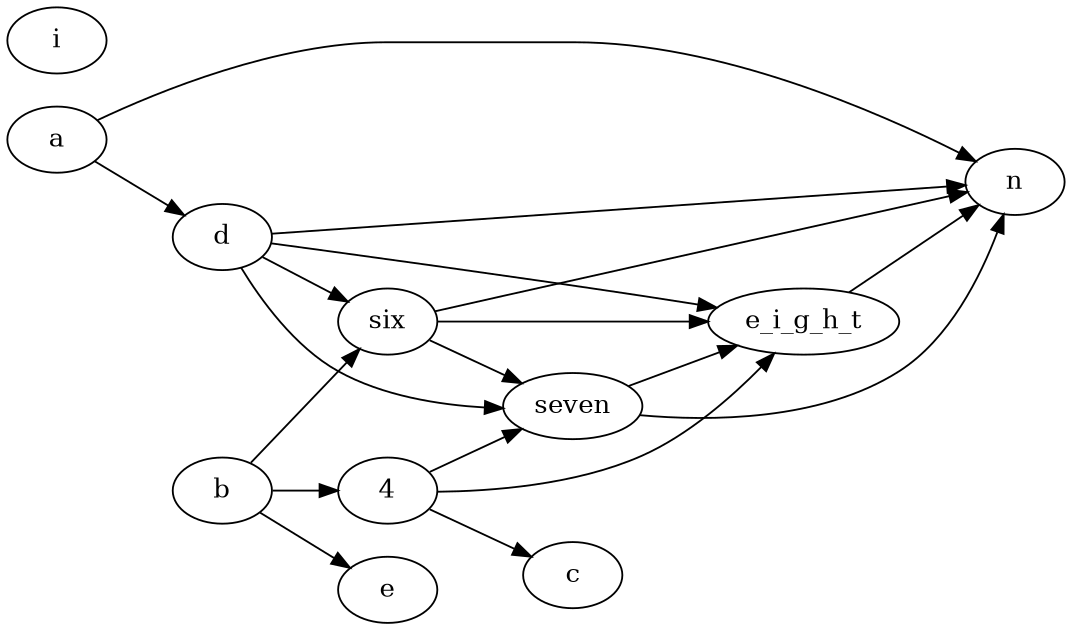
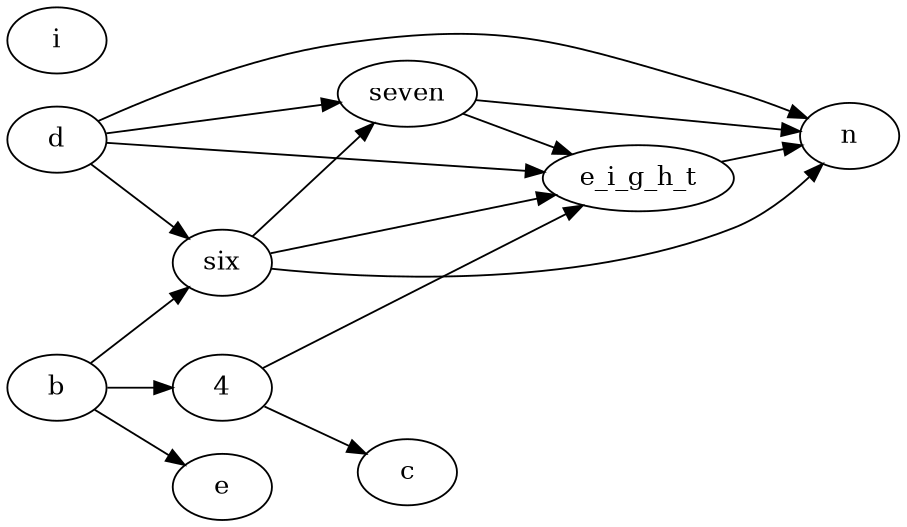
(57, 140) -> none
(467, 454) -> none
